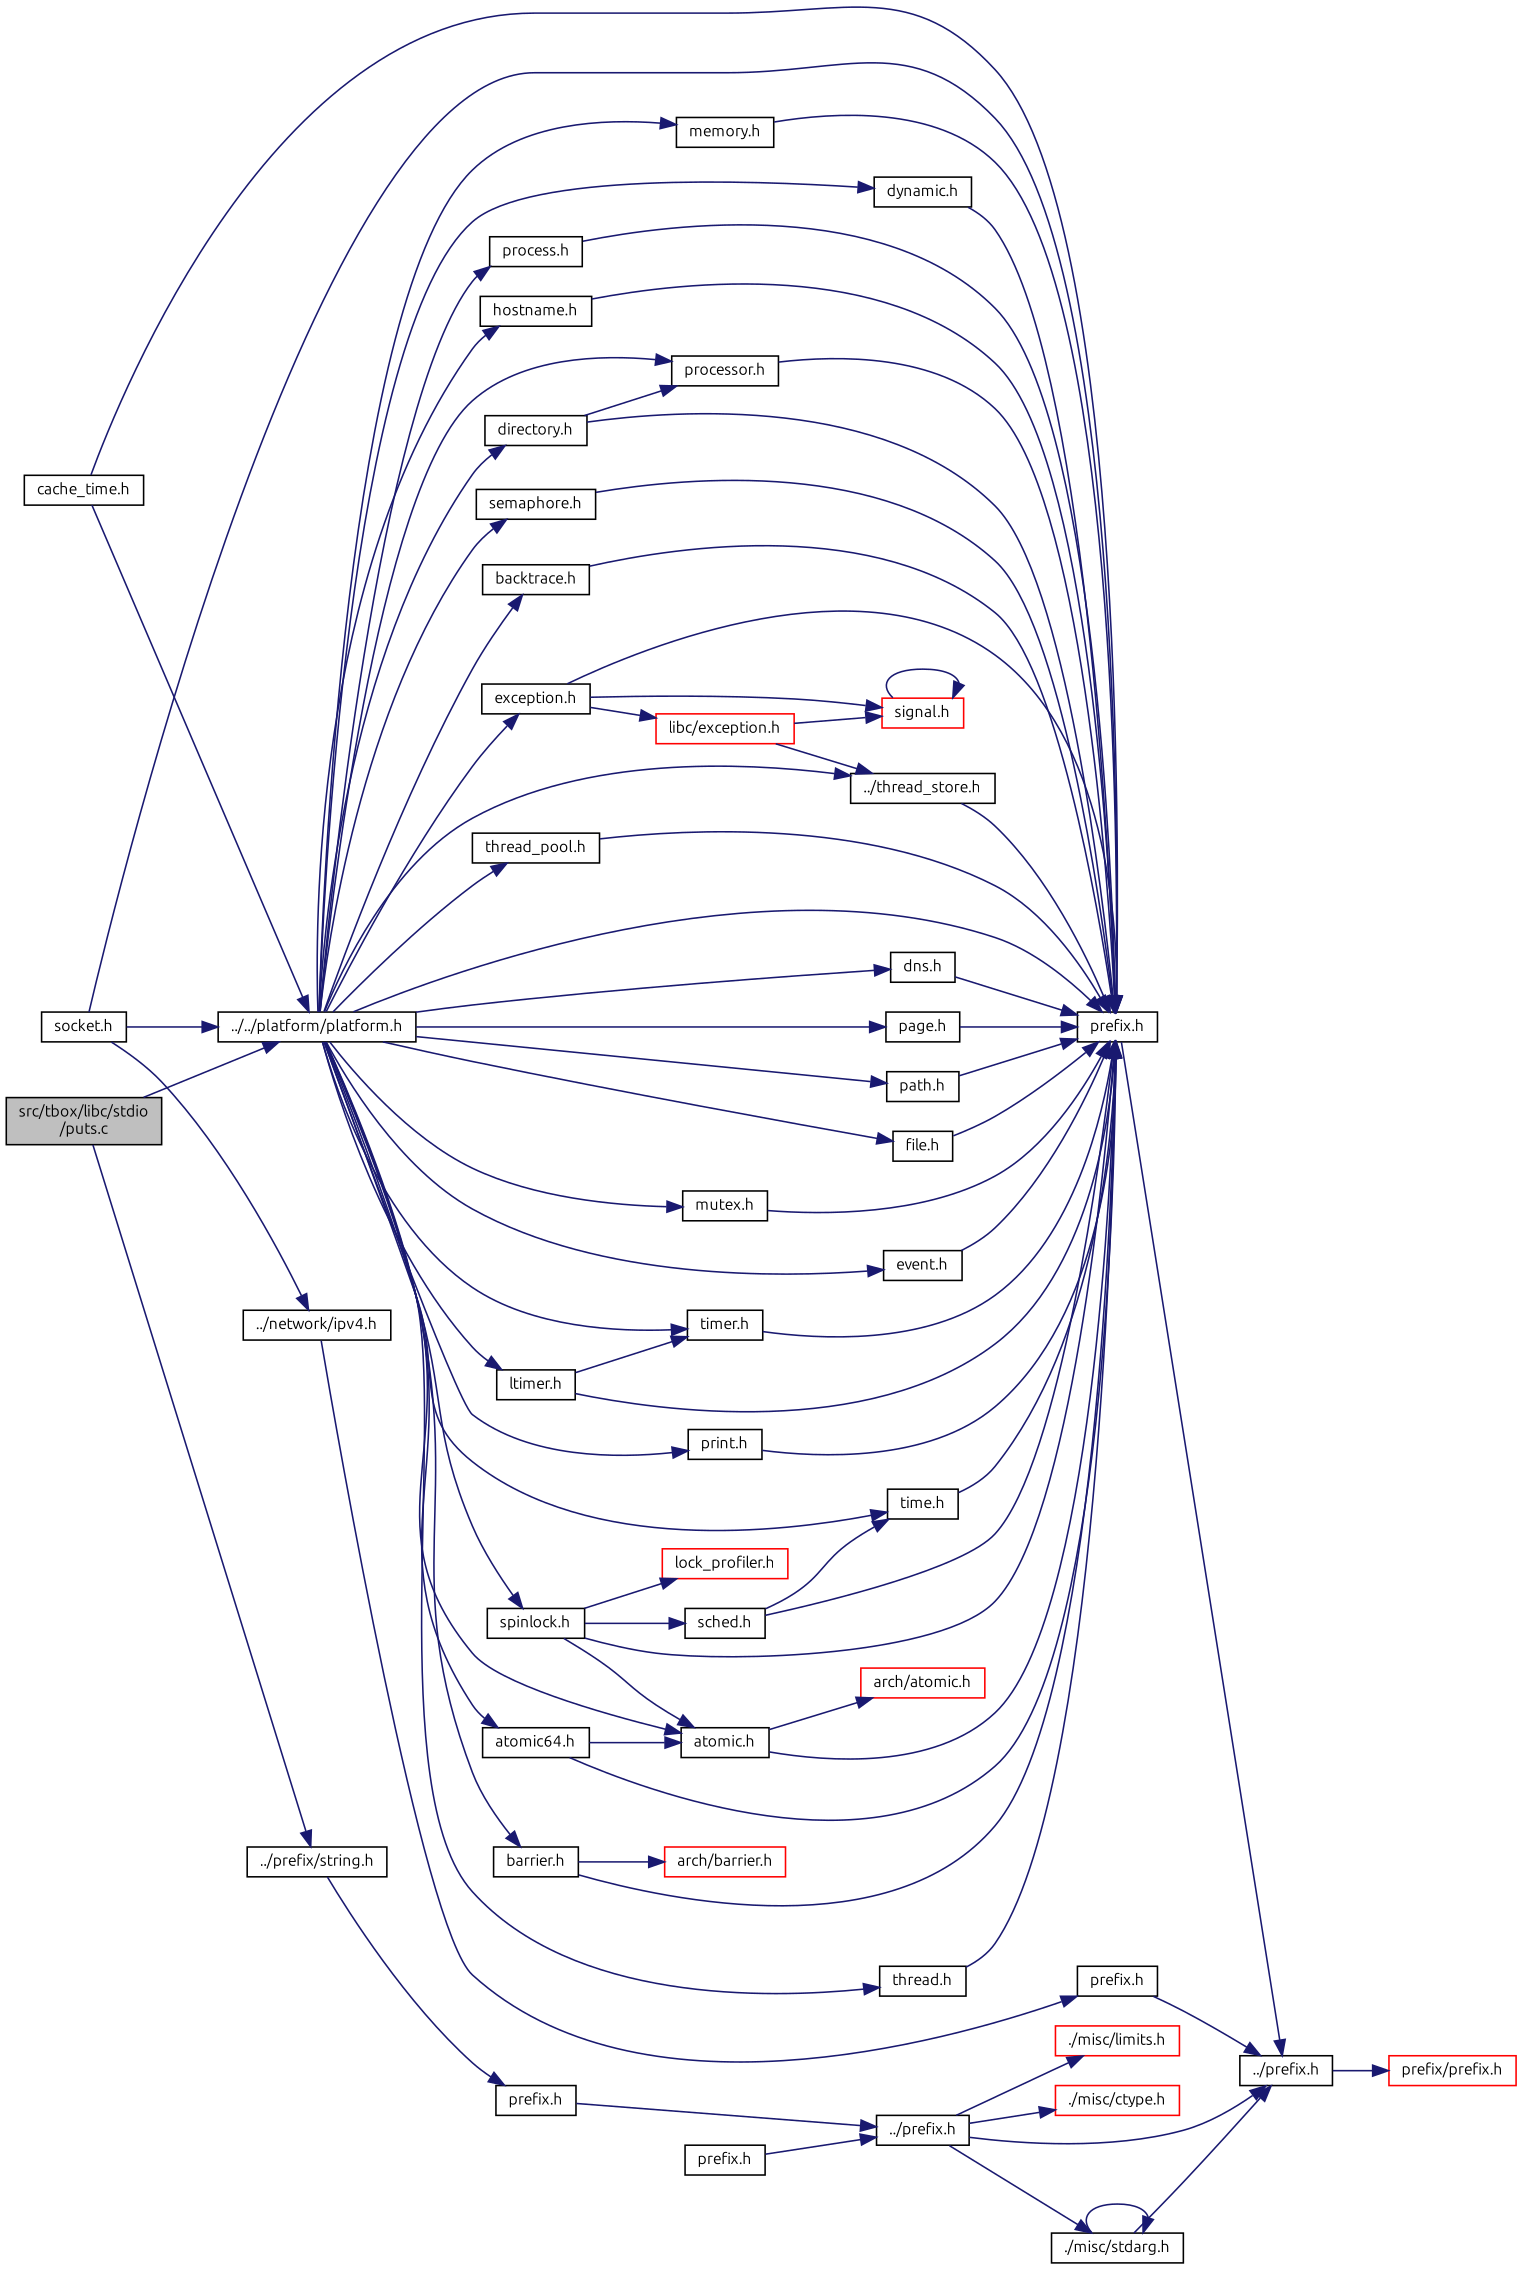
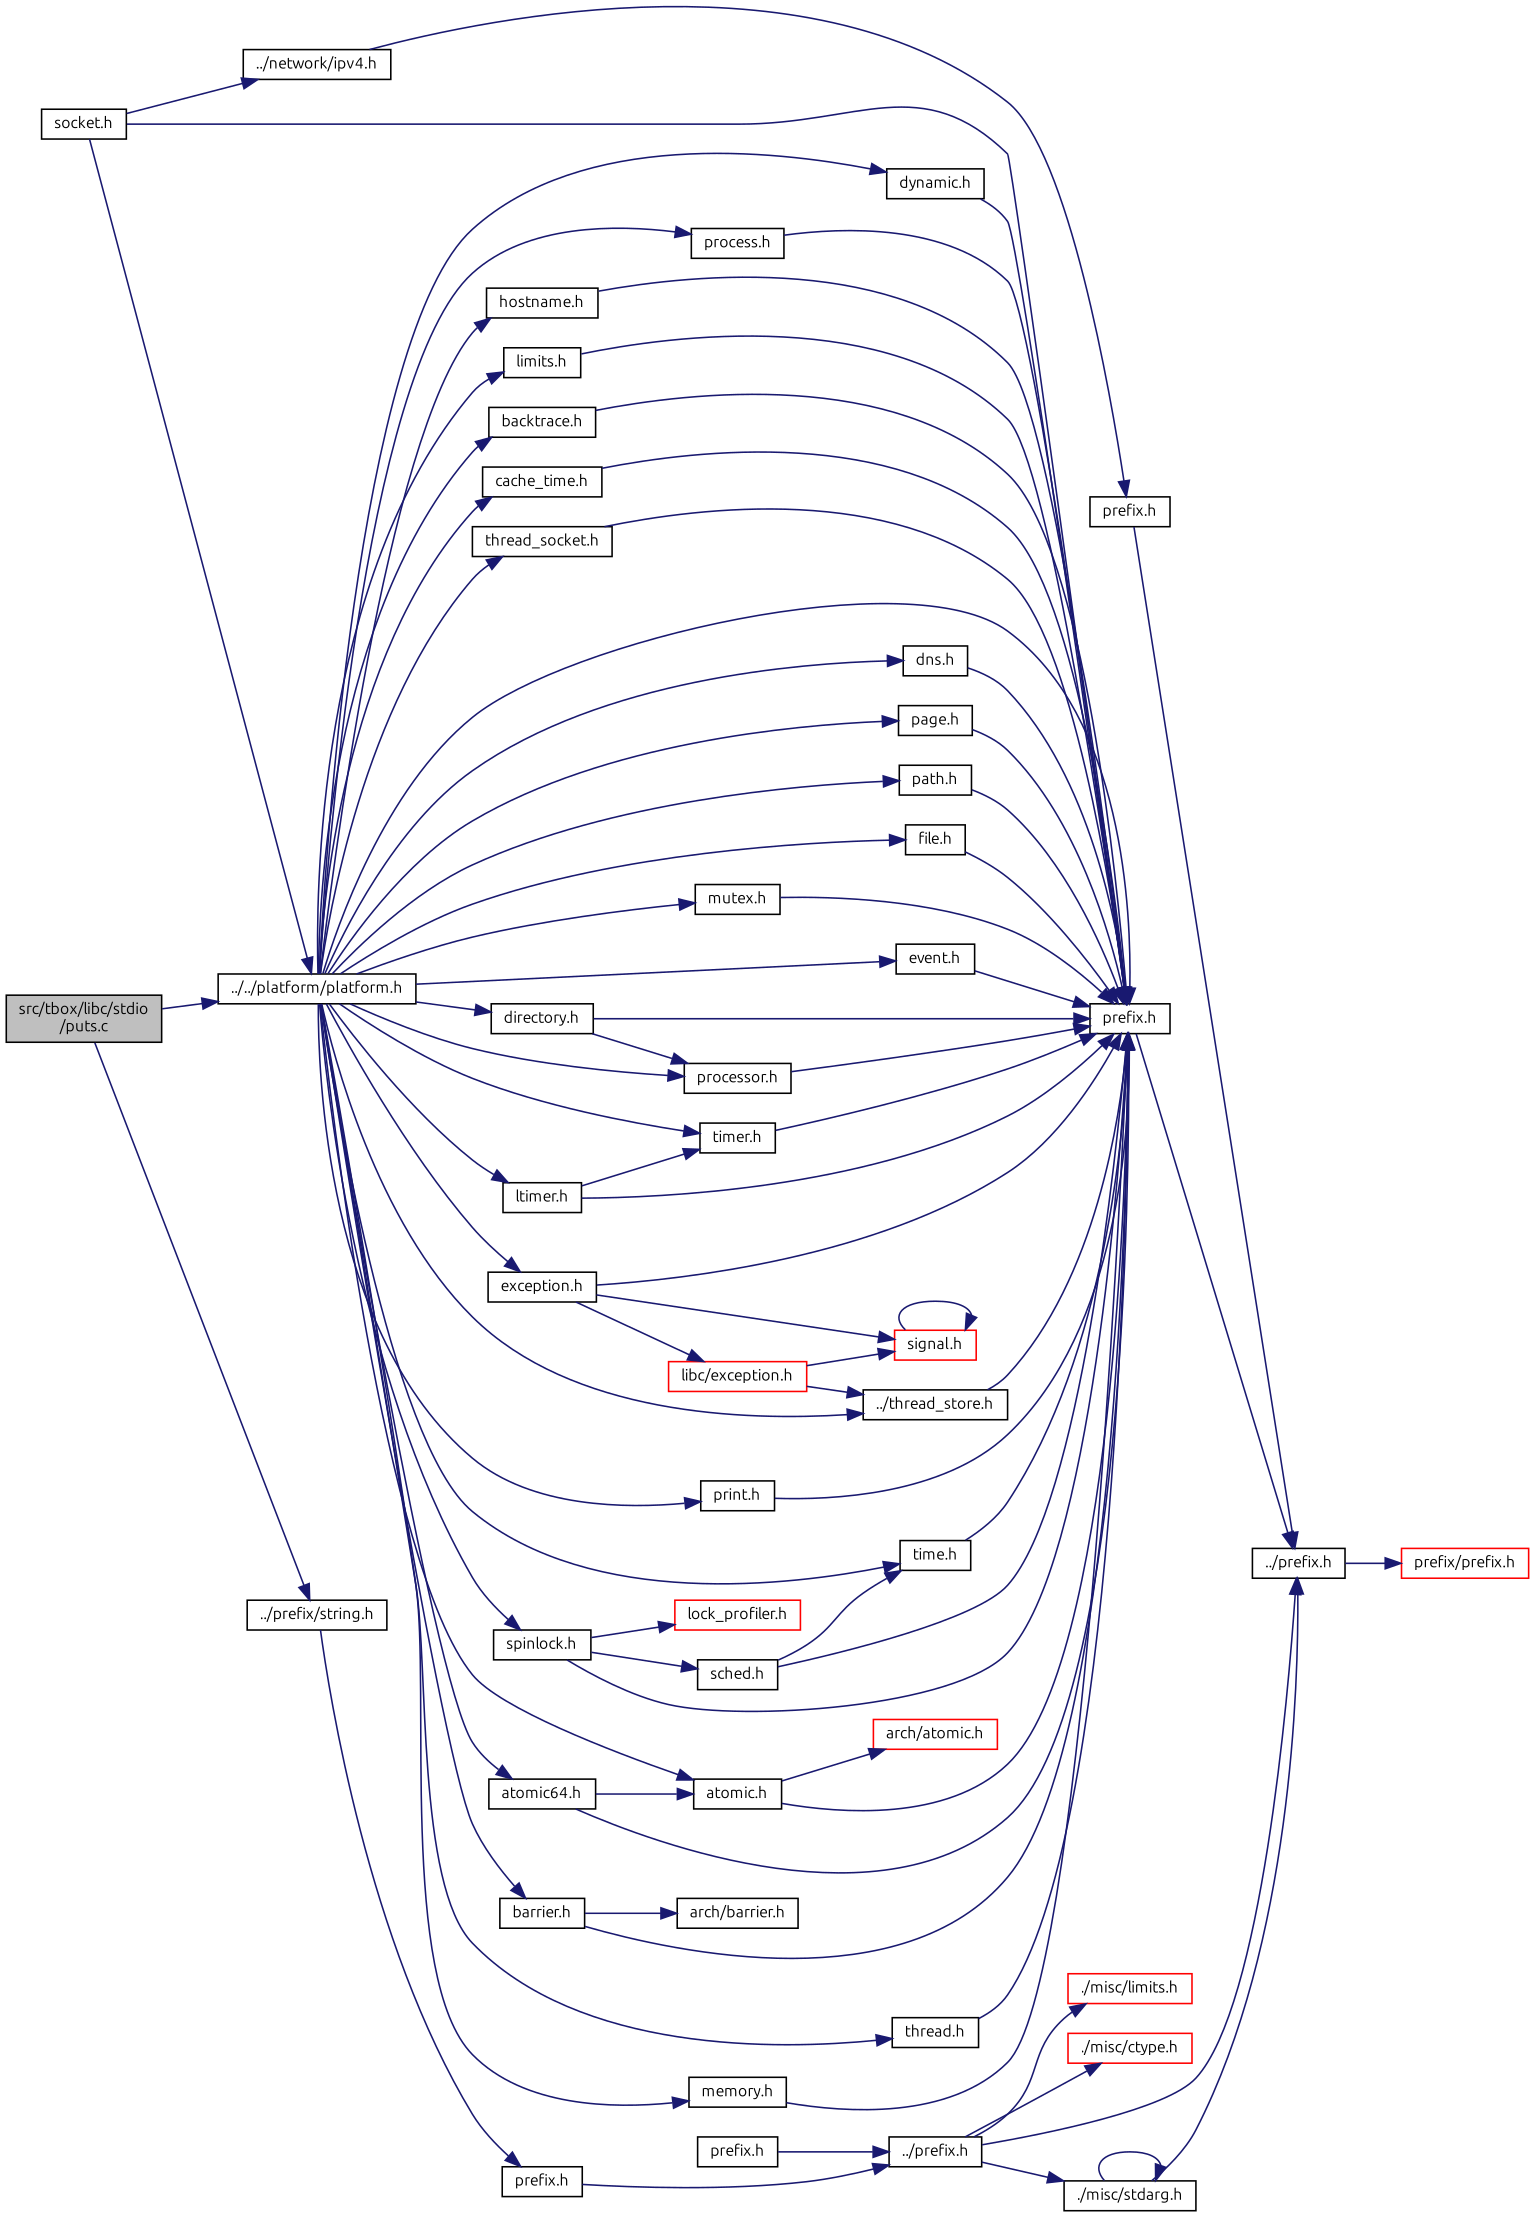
(536, 504) -> (542, 363)
(197, 751) -> (373, 690)
(536, 848) -> (542, 542)
(622, 1679) -> none
(725, 1862) -> (738, 1913)
